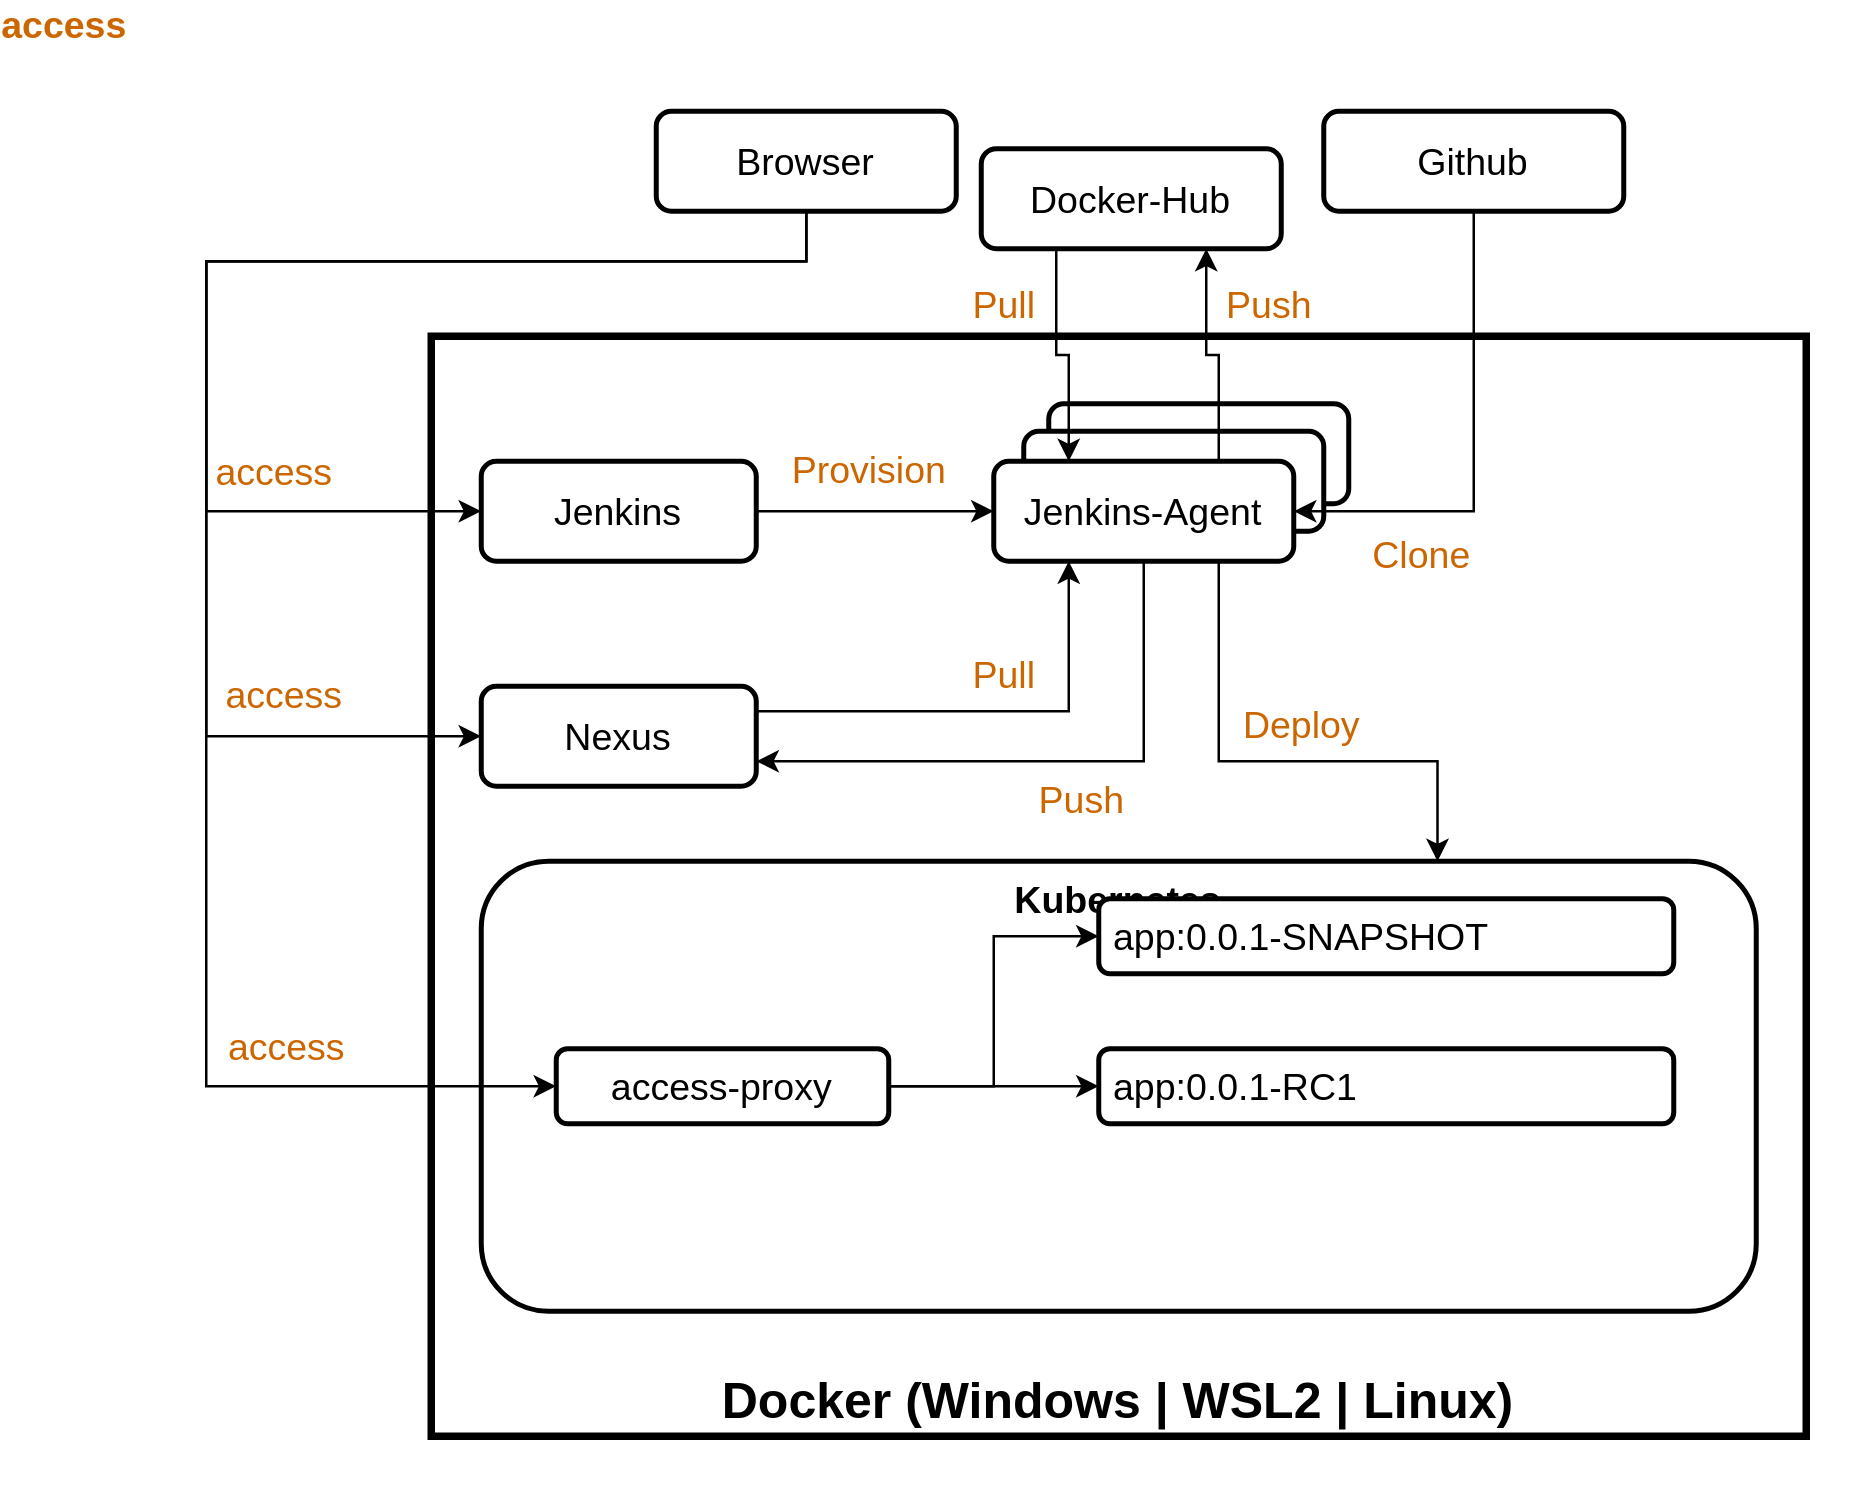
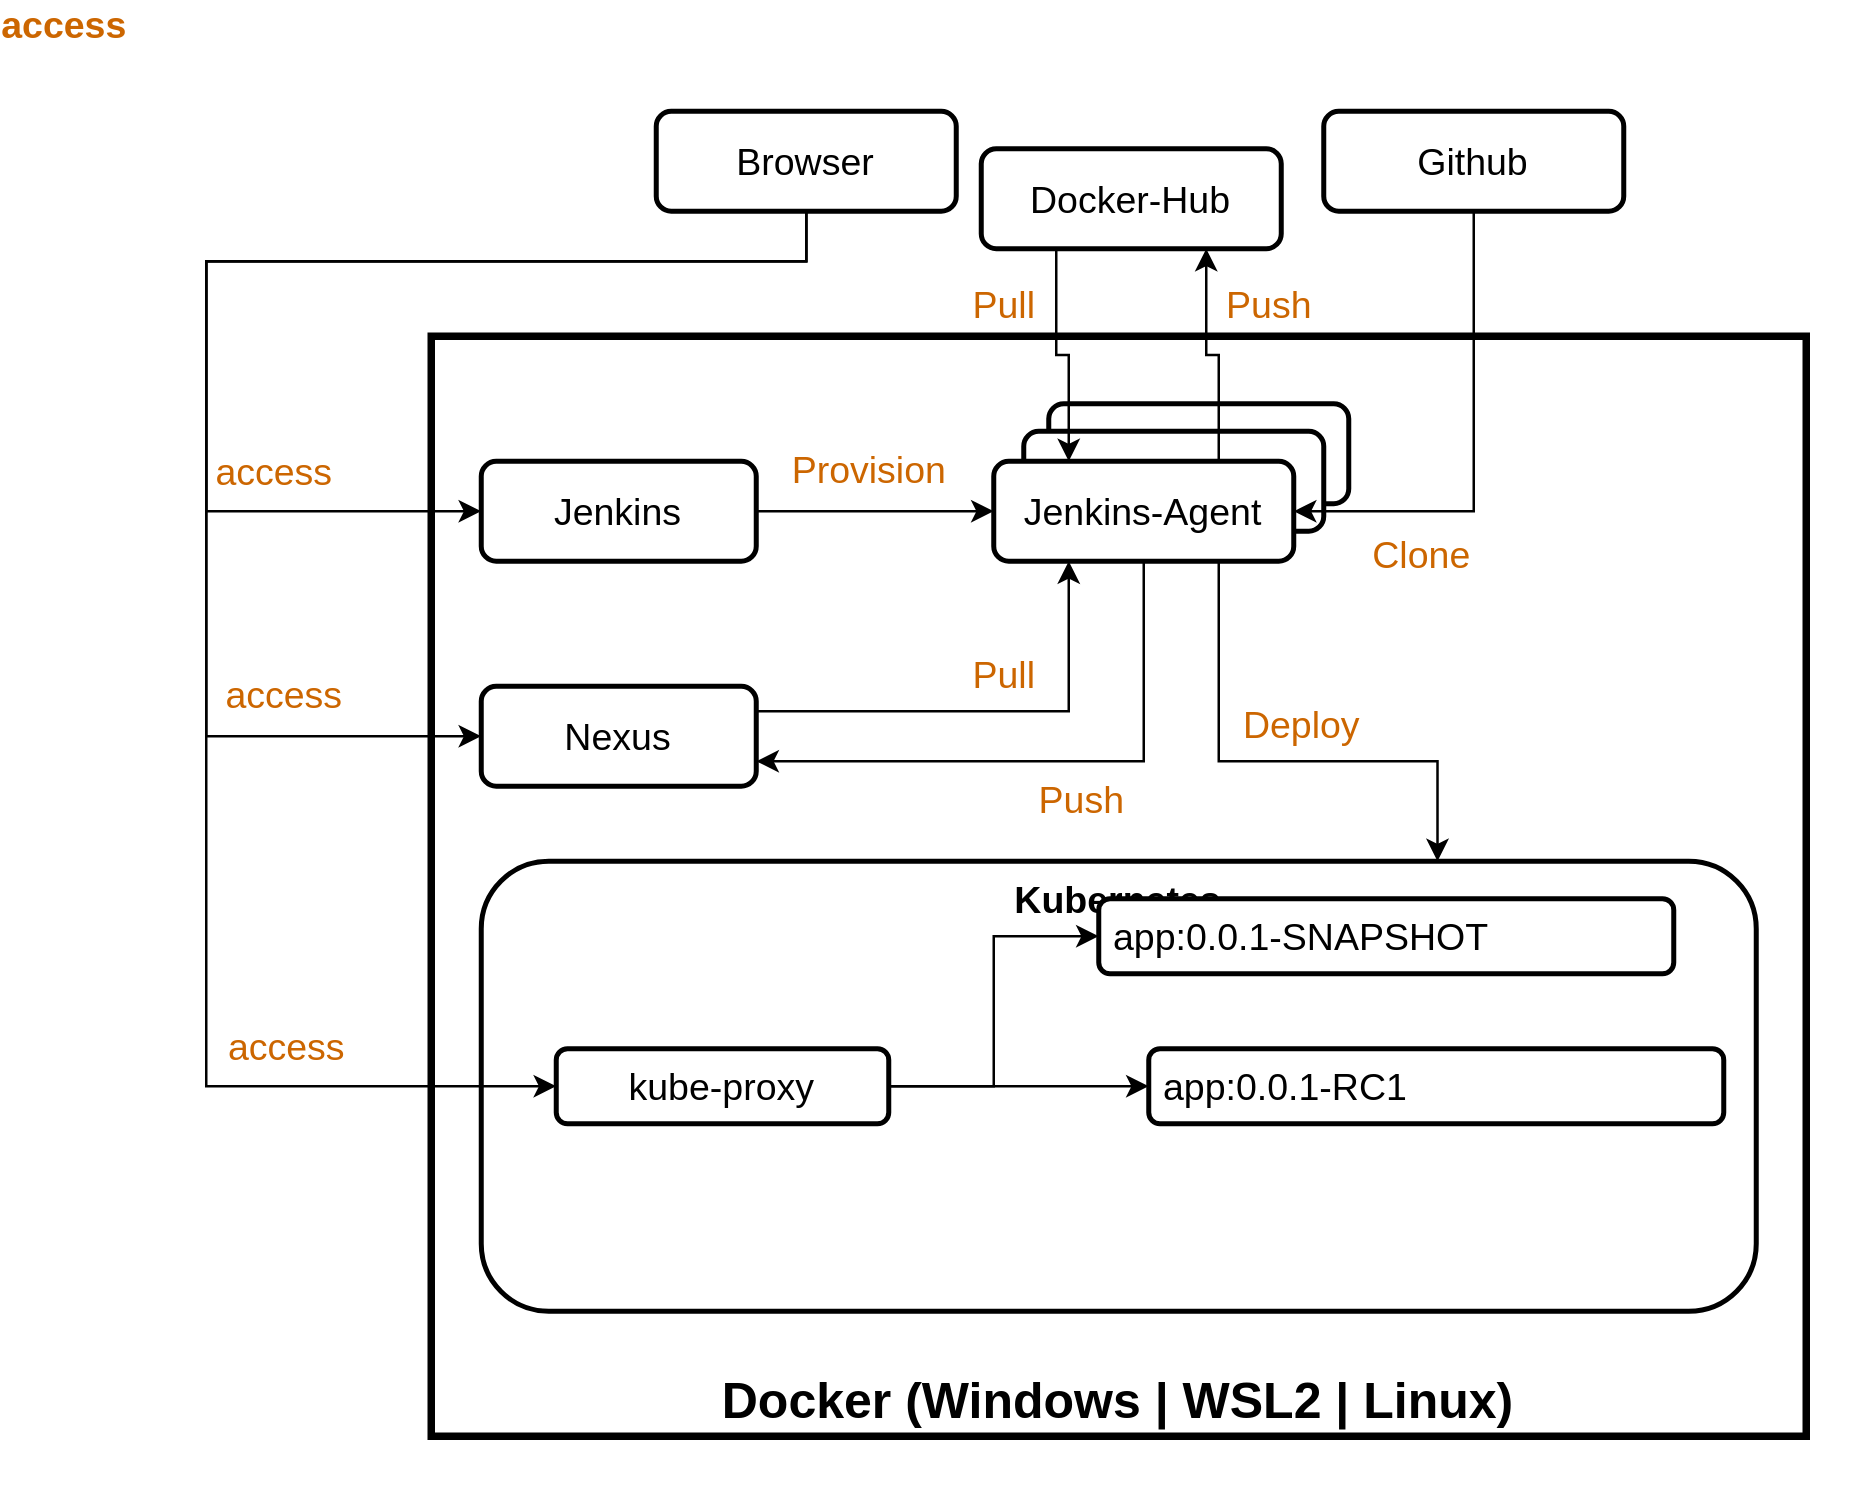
(723, 1086) -> (723, 1086)
(1386, 1086) -> (1436, 1086)
